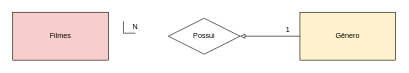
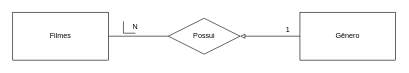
(60, 36) -> (60, 36)
none -> (138, 36)
(348, 36) -> (348, 36)
